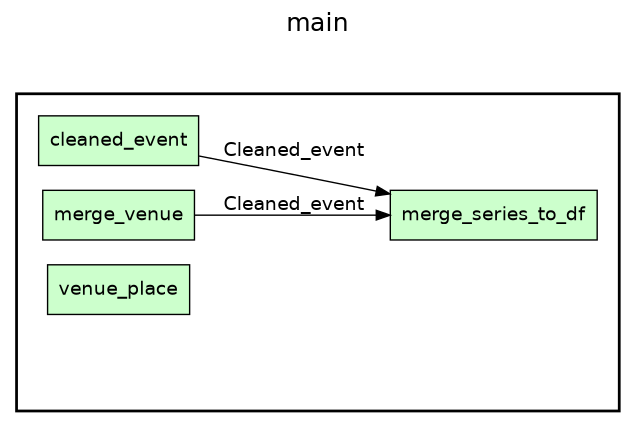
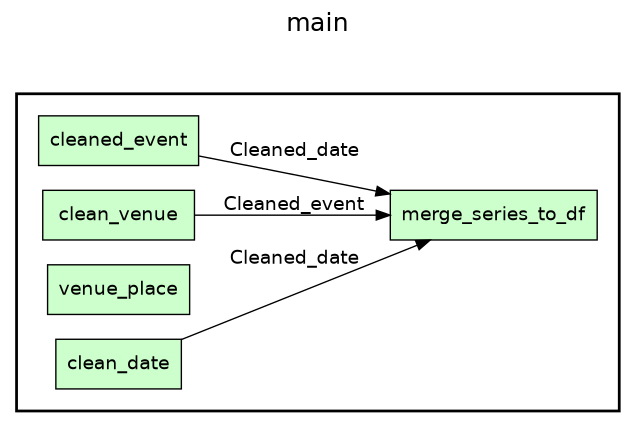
(294, 151) -> (294, 151)
(119, 215) -> (119, 215)
none -> (119, 364)
